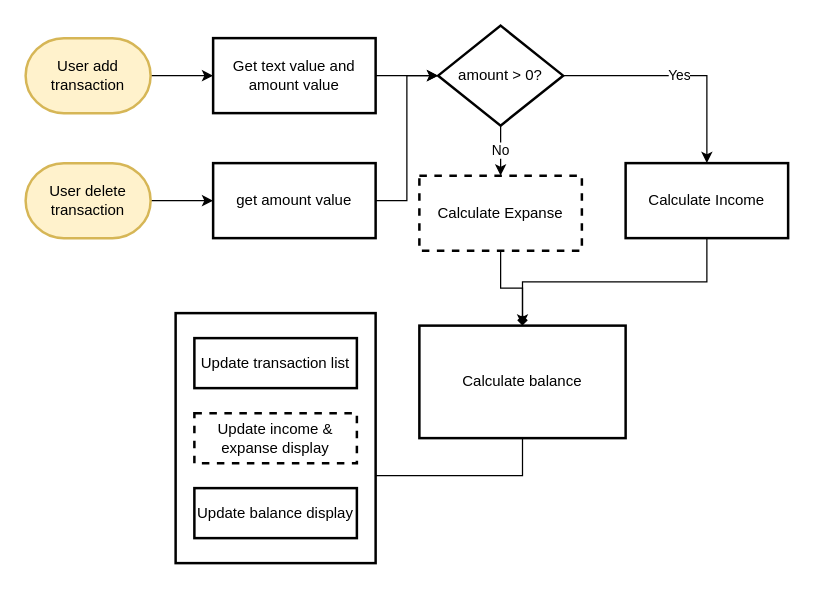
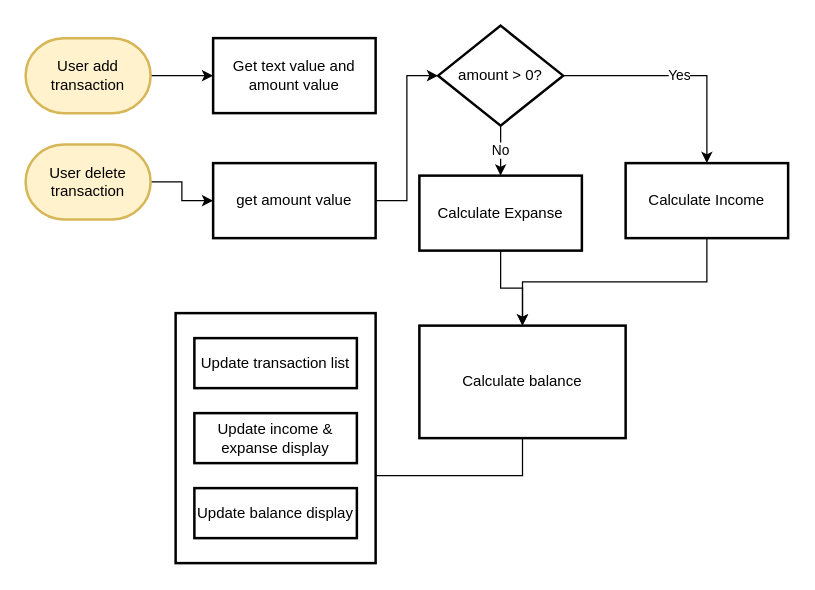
(389, 76) -> none
(88, 201) -> (88, 182)
(501, 213) -> (501, 213)
(501, 252) -> (523, 318)
(276, 438) -> (276, 438)
